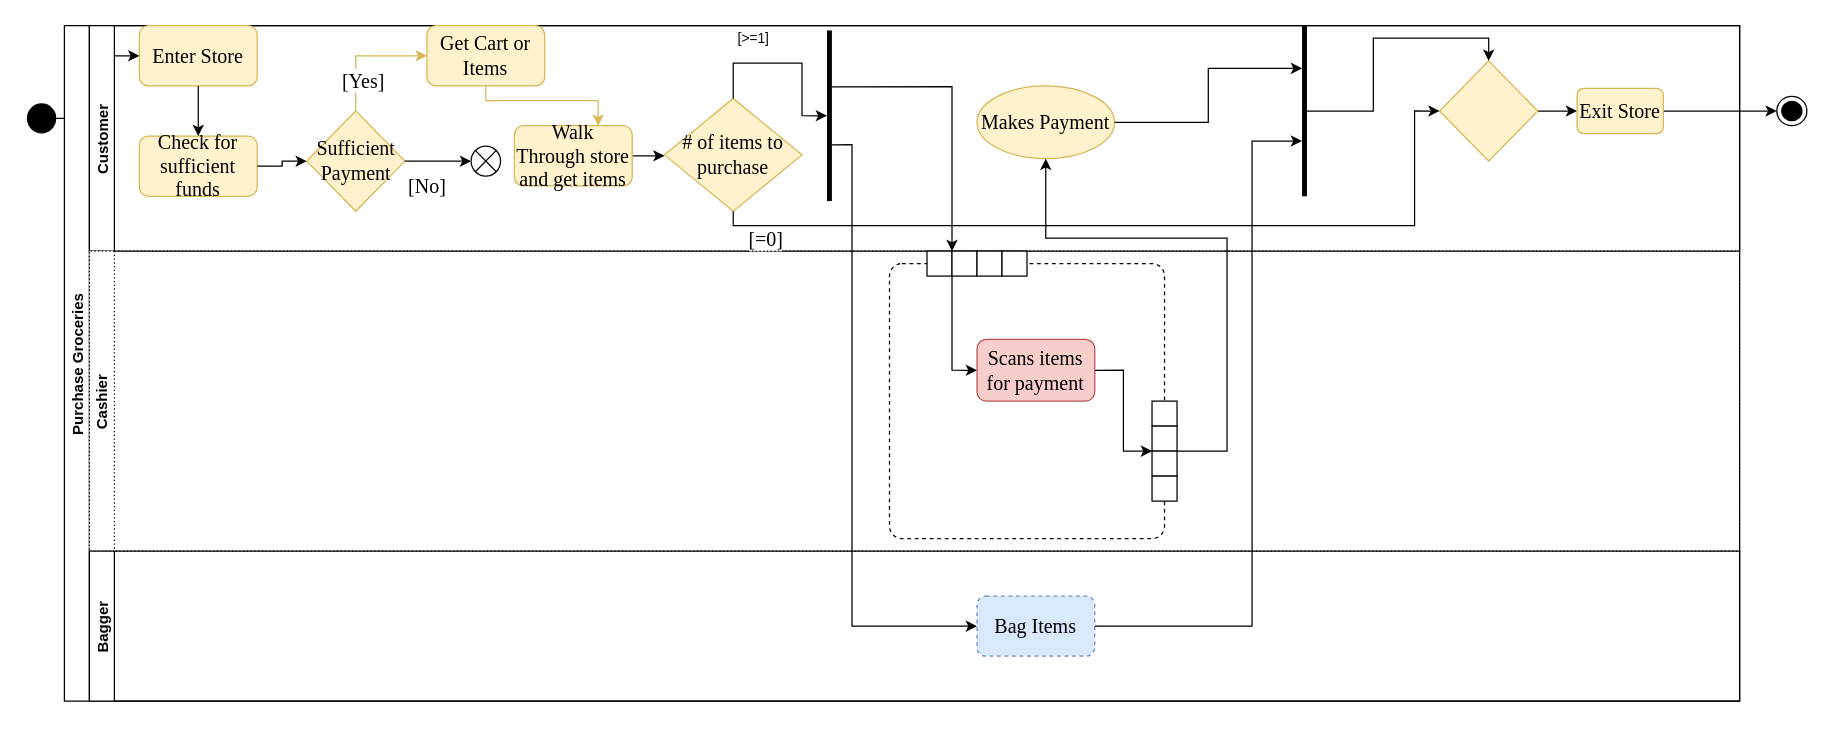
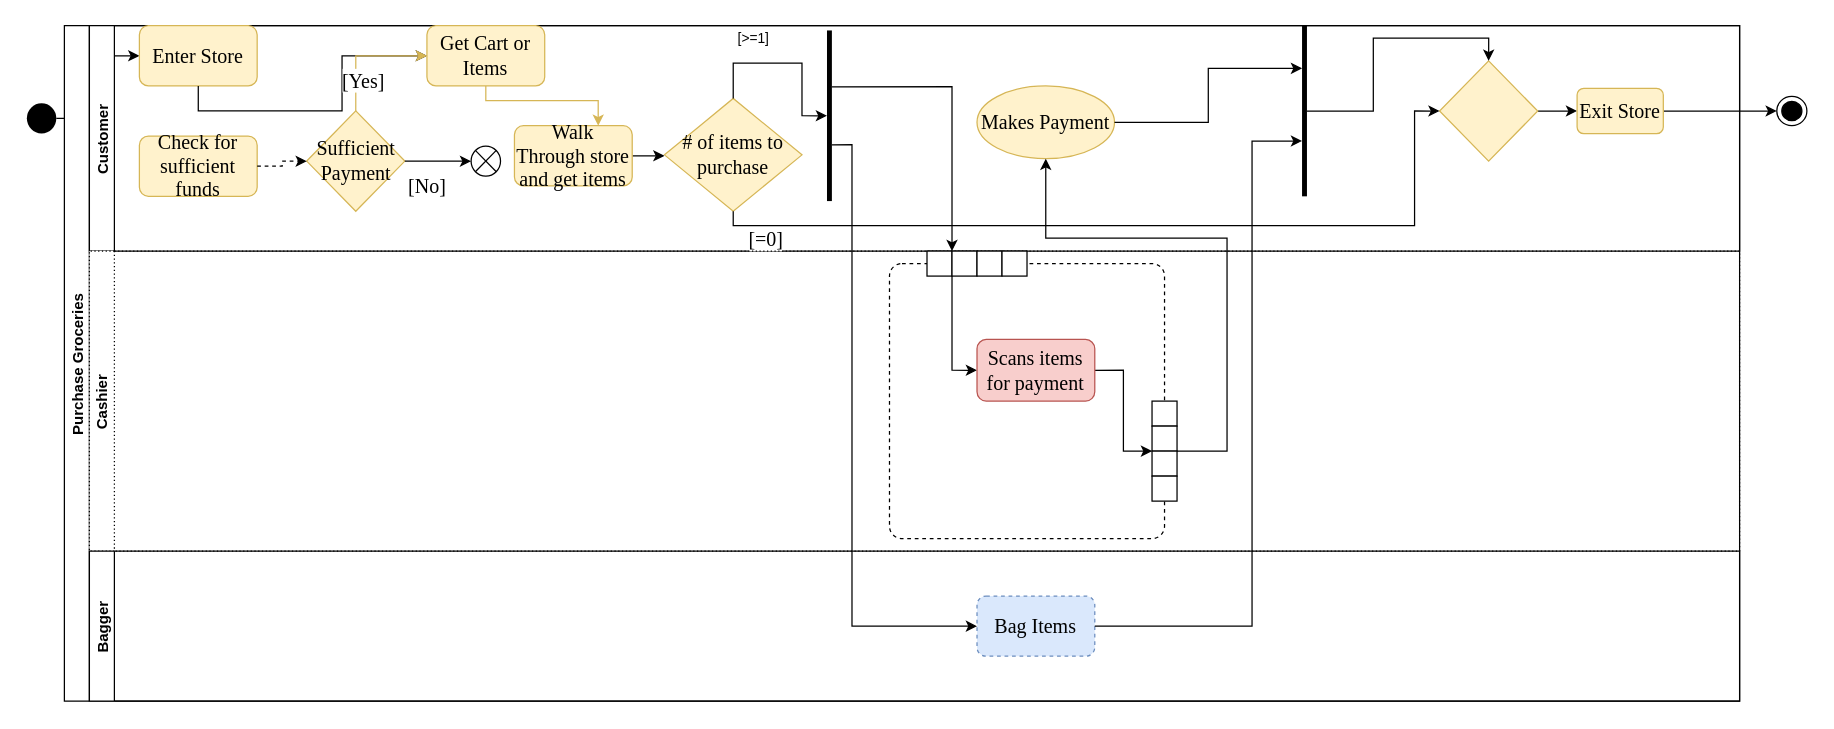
(198, 118) -> (301, 111)
(281, 166) -> (281, 166)
